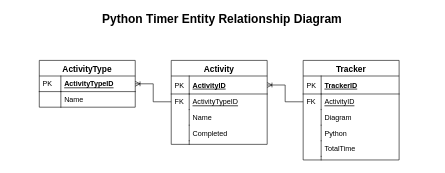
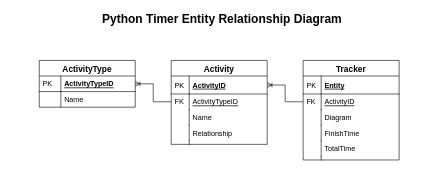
(343, 85) -> (336, 85)
(210, 133) -> (214, 133)
(337, 133) -> (342, 133)
